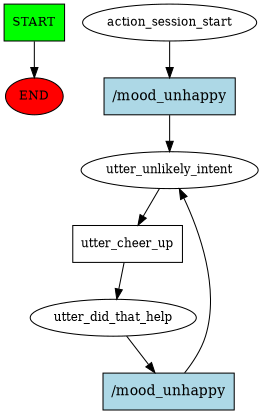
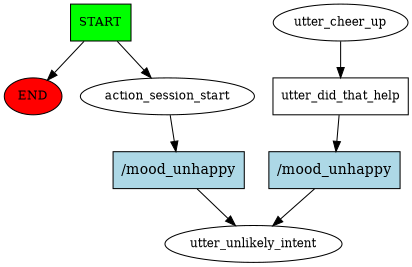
none -> (131, 56)
(151, 202) -> none
(128, 244) -> (341, 23)
(113, 318) -> (341, 96)
